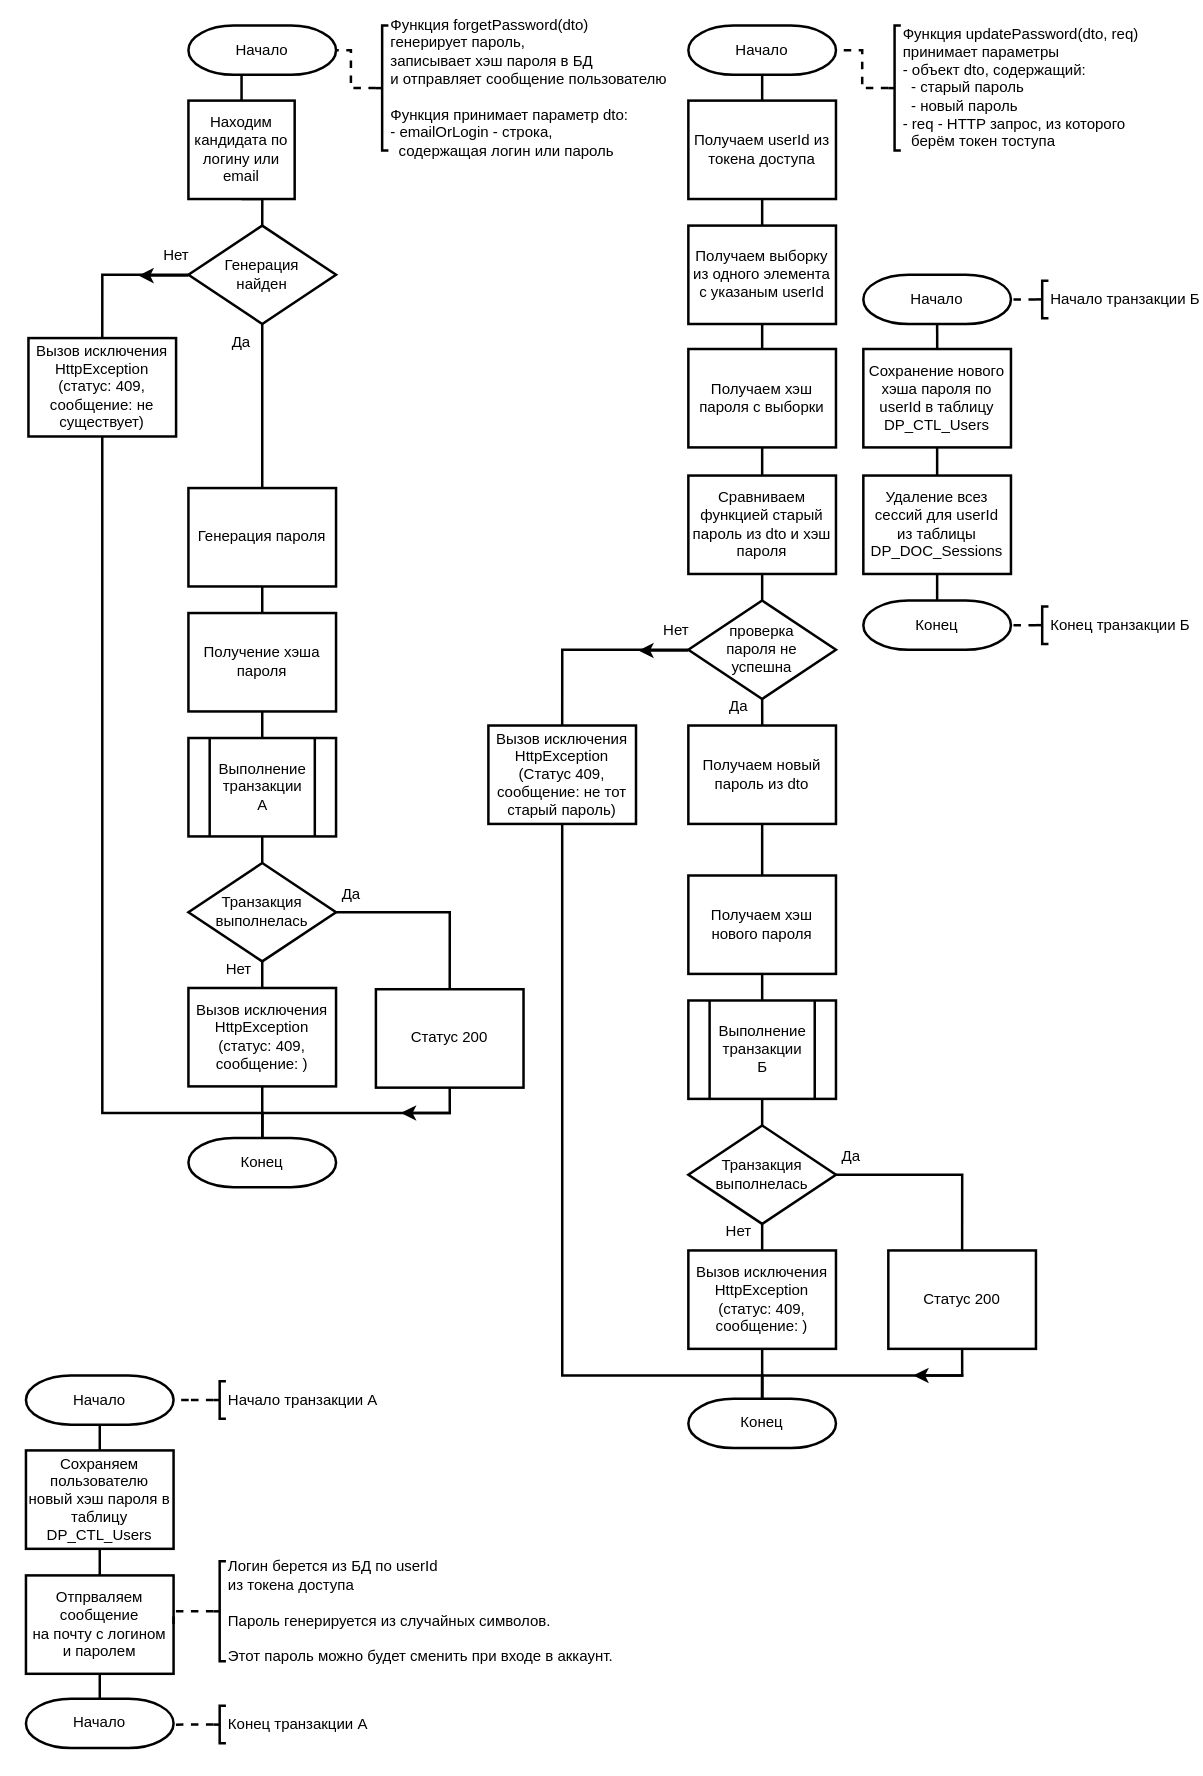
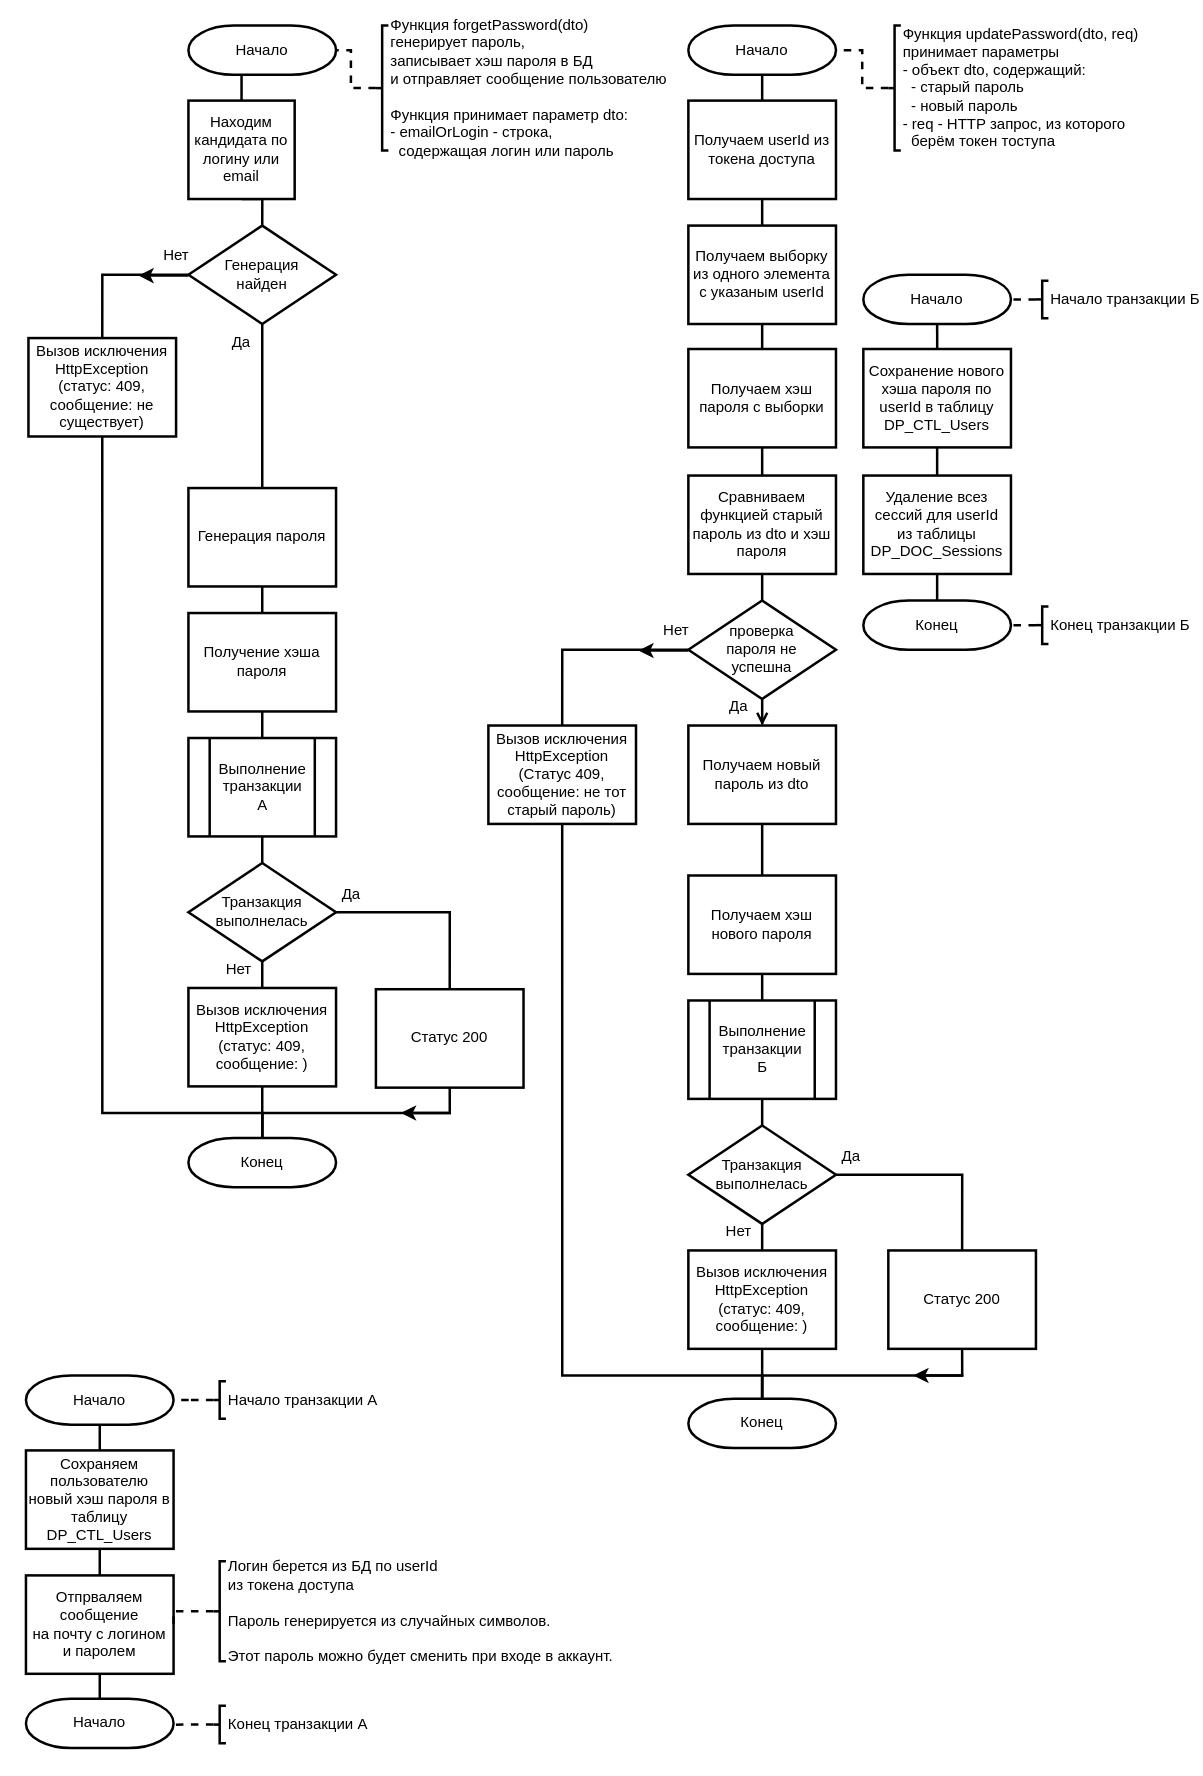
(762, 718) -> (762, 720)
